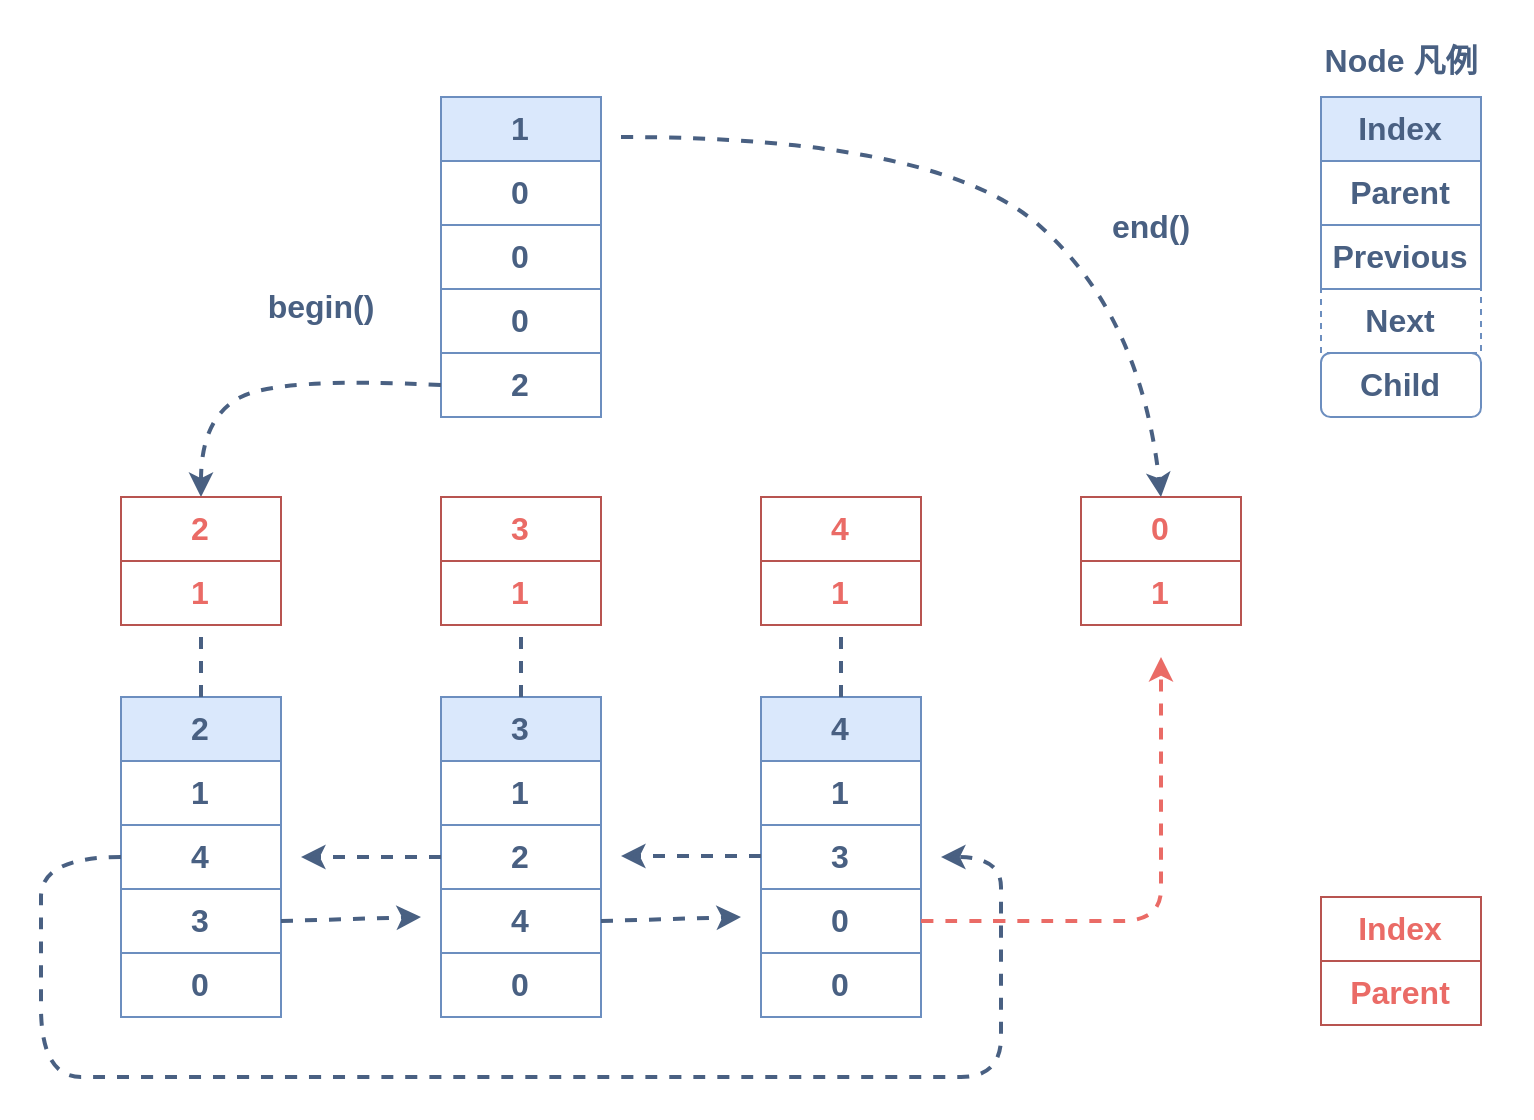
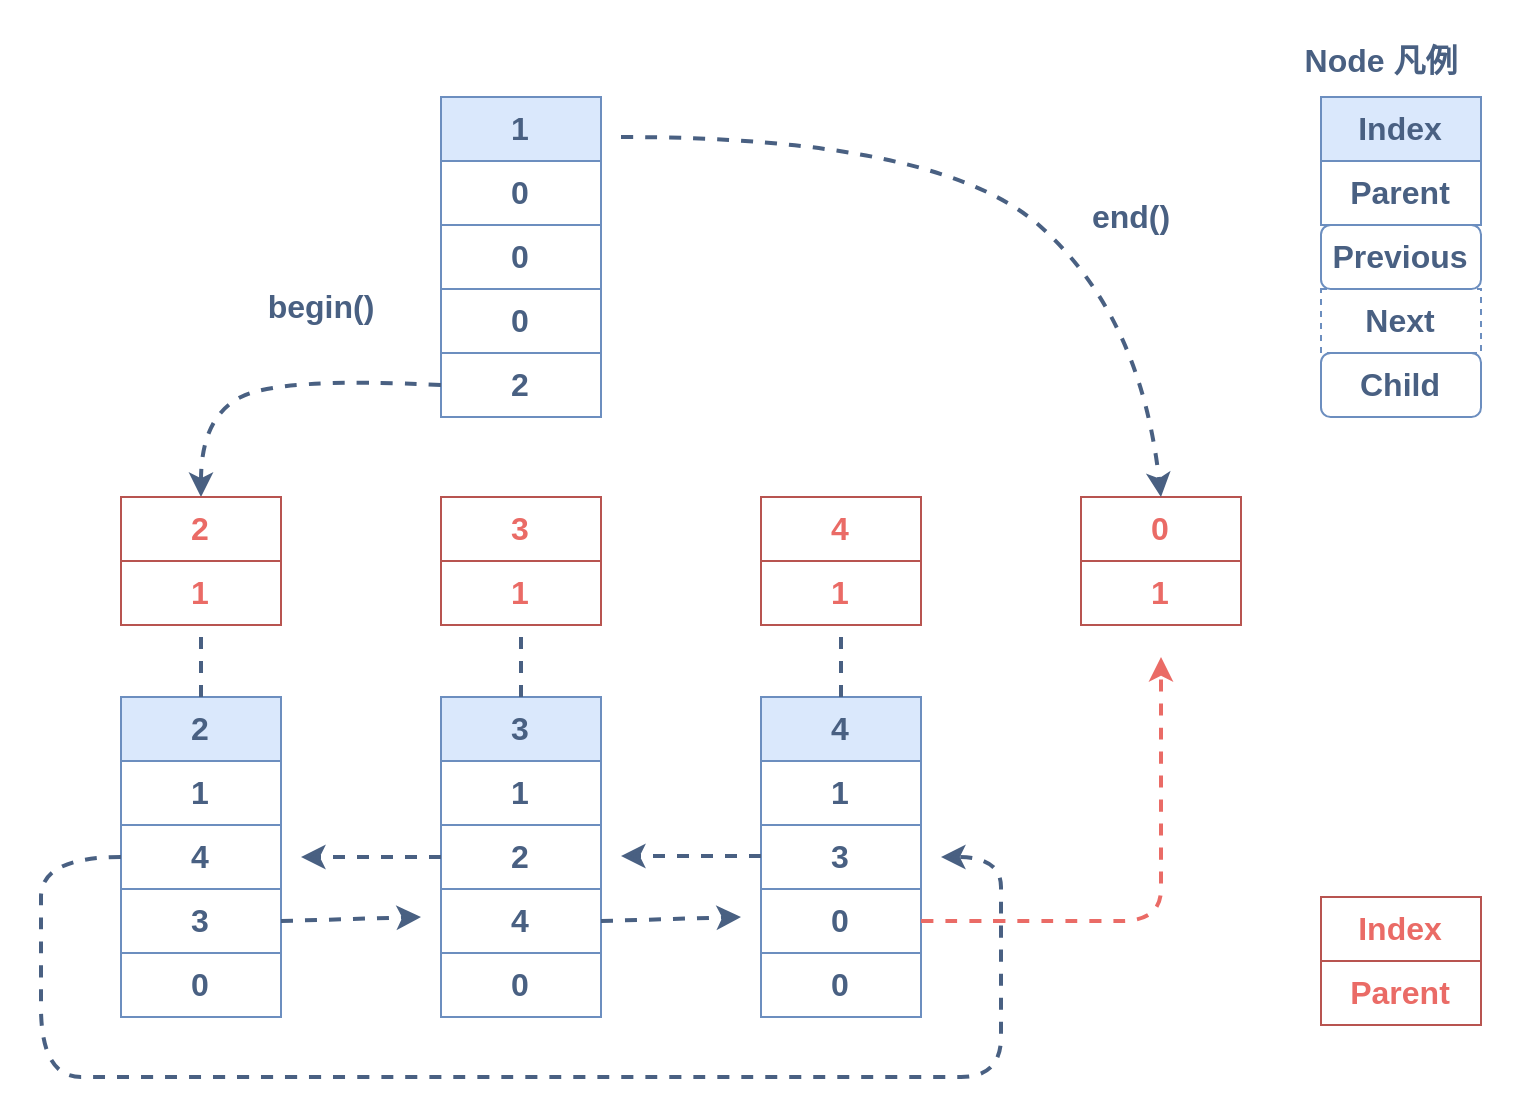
(1401, 61) -> (1381, 61)
(1151, 227) -> (1131, 217)
(1401, 257) -> (1401, 257)
